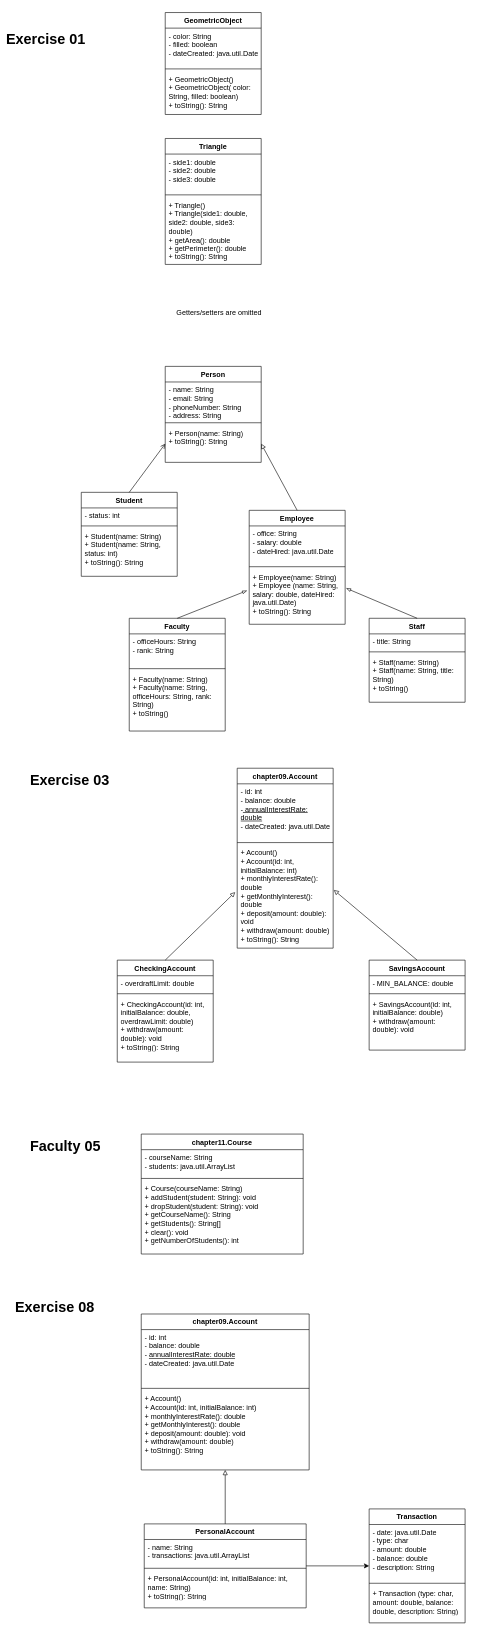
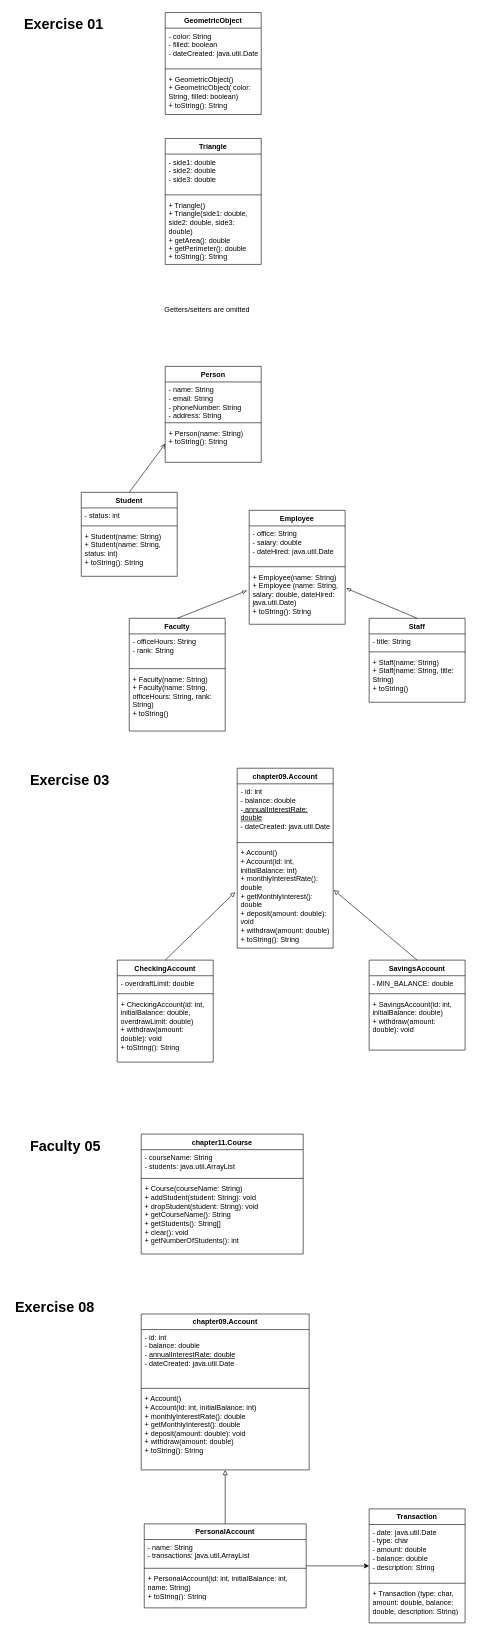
(60, 44) -> (78, 29)
(219, 312) -> (207, 309)
(280, 479) -> none
